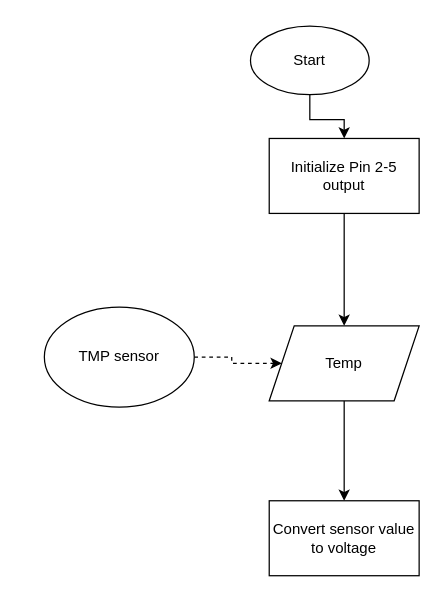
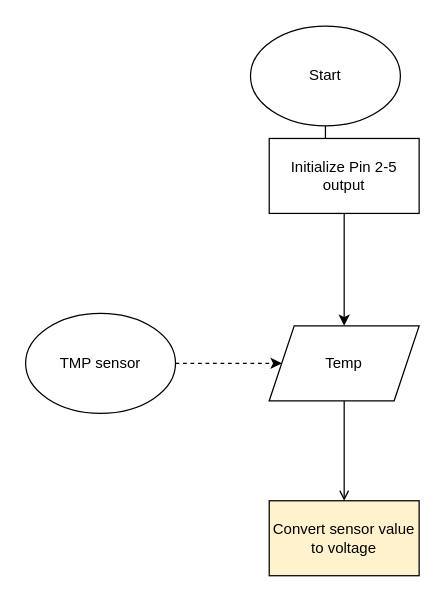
(310, 60) -> (326, 76)
(119, 357) -> (101, 363)
(344, 491) -> (344, 493)
(344, 538) -> (344, 538)
